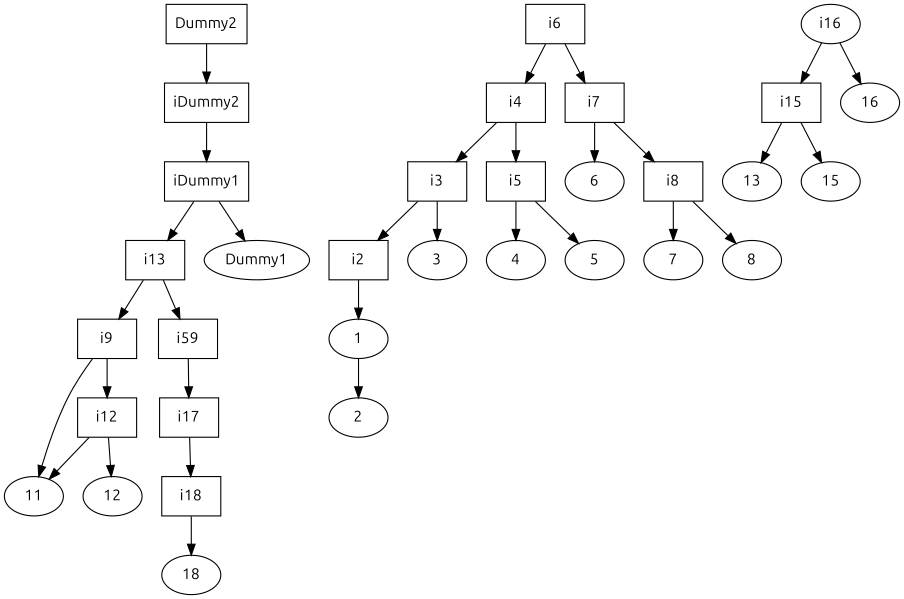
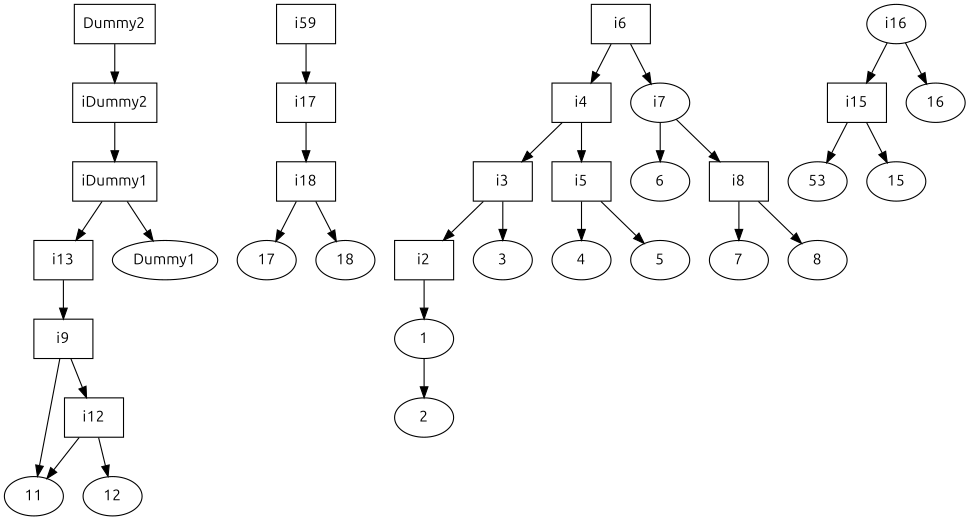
(595, 103) -> (660, 103)
(752, 181) -> (818, 181)
none -> (267, 260)
(169, 294) -> none
